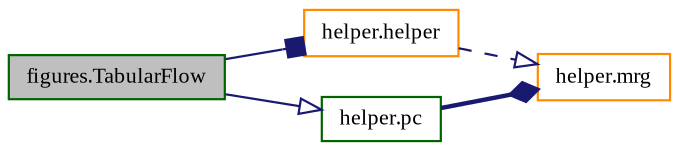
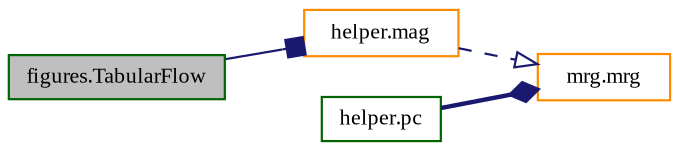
(381, 33) -> (381, 33)
(604, 77) -> (604, 77)
(262, 100) -> none
